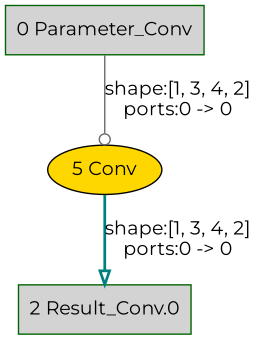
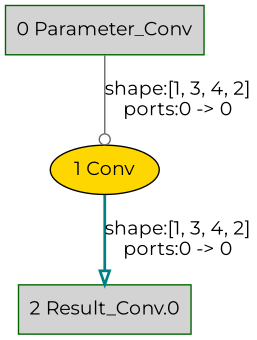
(105, 170) -> (105, 170)
